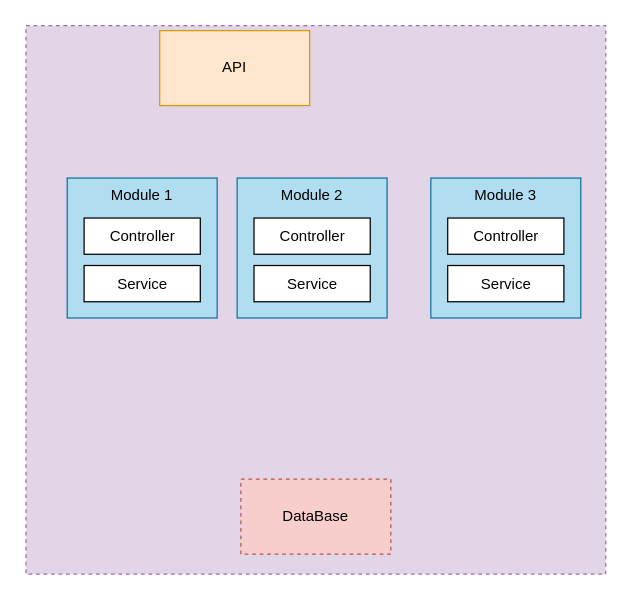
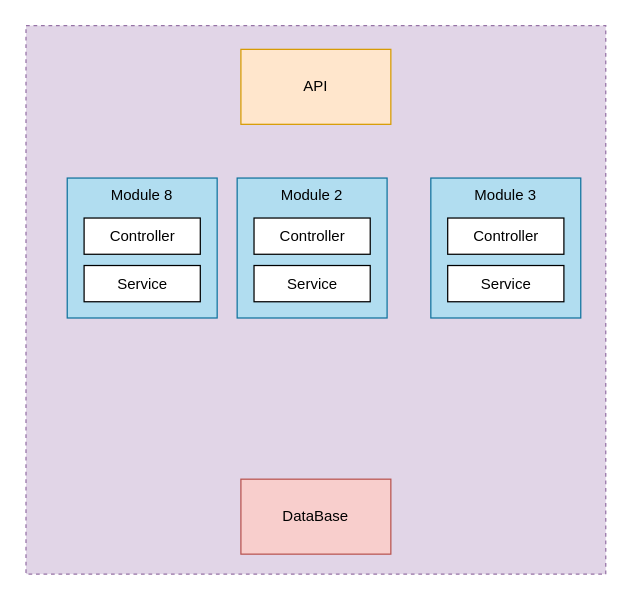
(234, 68) -> (316, 87)
(142, 196) -> (142, 196)
(316, 517) -> (316, 517)
